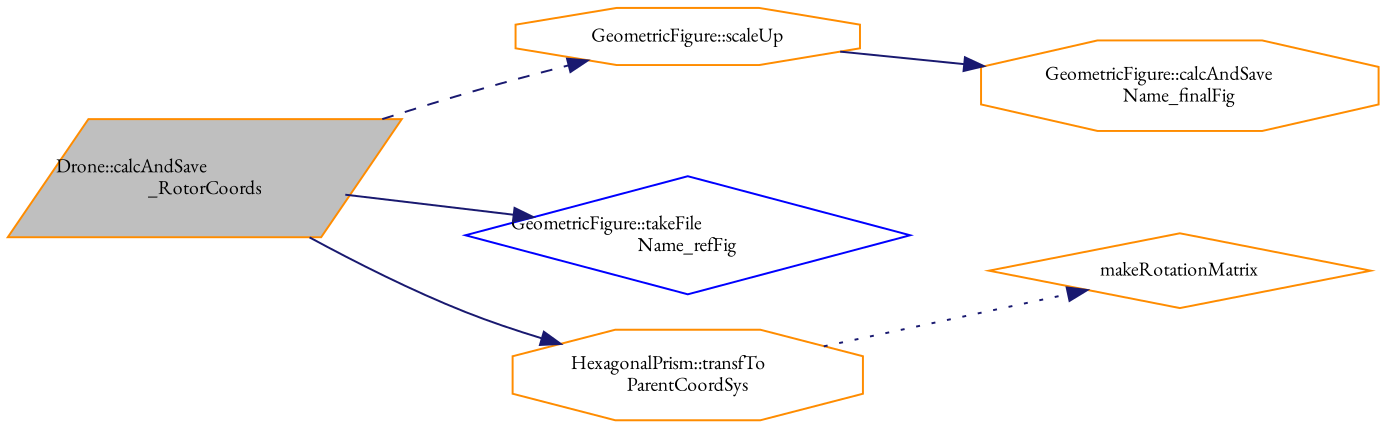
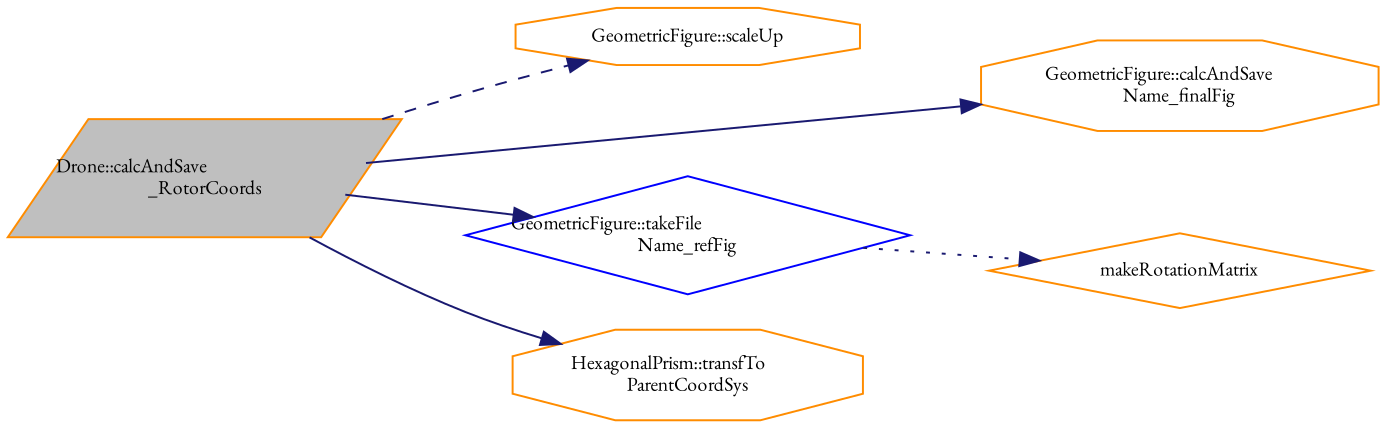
(902, 58) -> (663, 135)
(946, 320) -> (941, 254)
